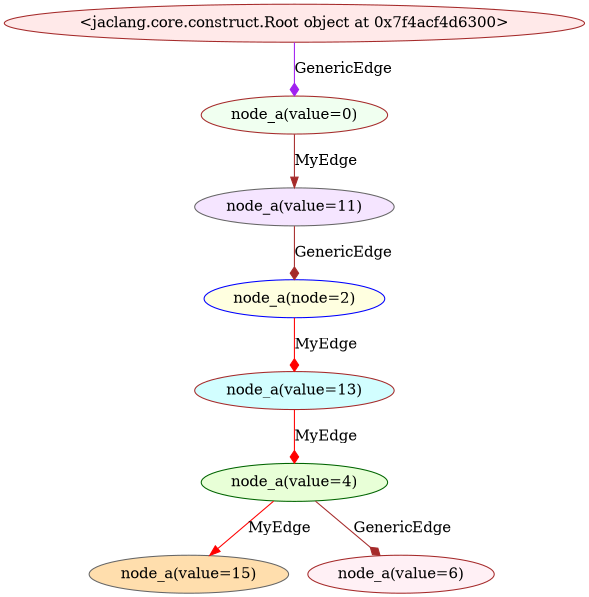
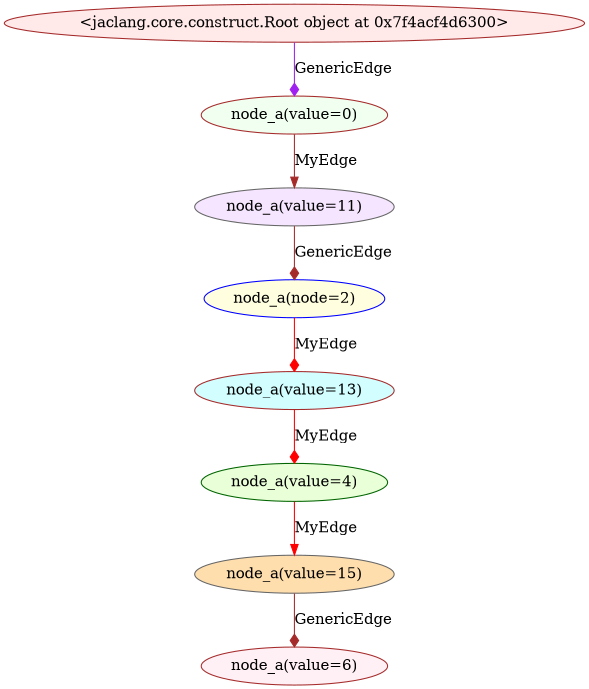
(343, 524) -> (294, 614)
